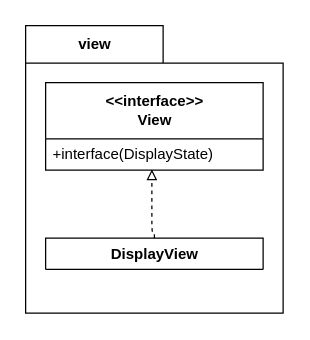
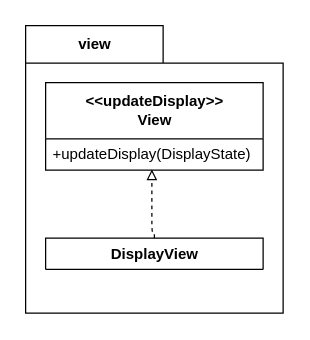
(155, 111) -> (155, 111)
(148, 154) -> (163, 154)
